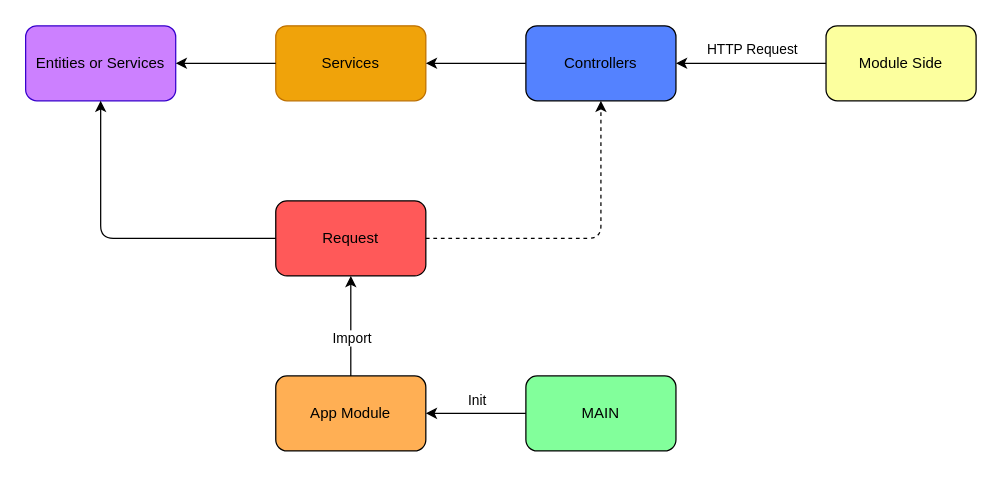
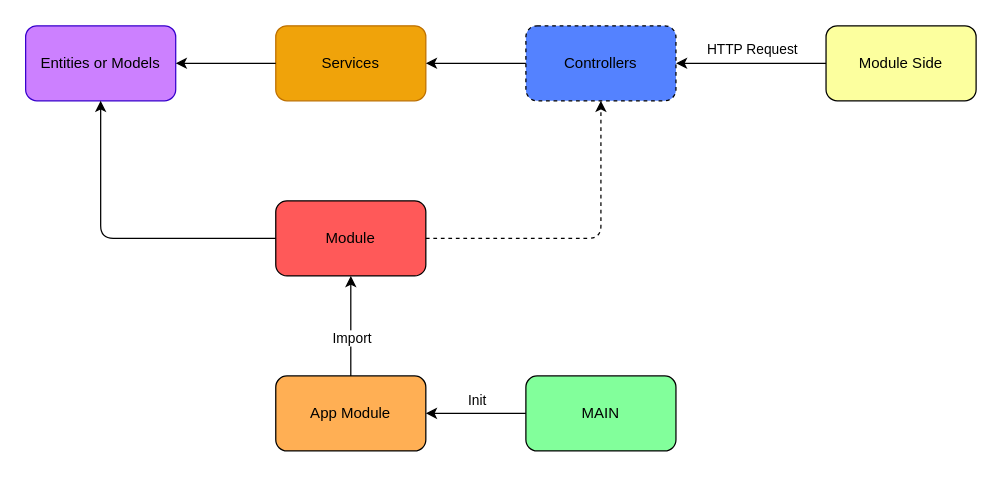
(101, 63) -> (101, 63)
(601, 63) -> (601, 63)
(351, 238) -> (351, 238)
